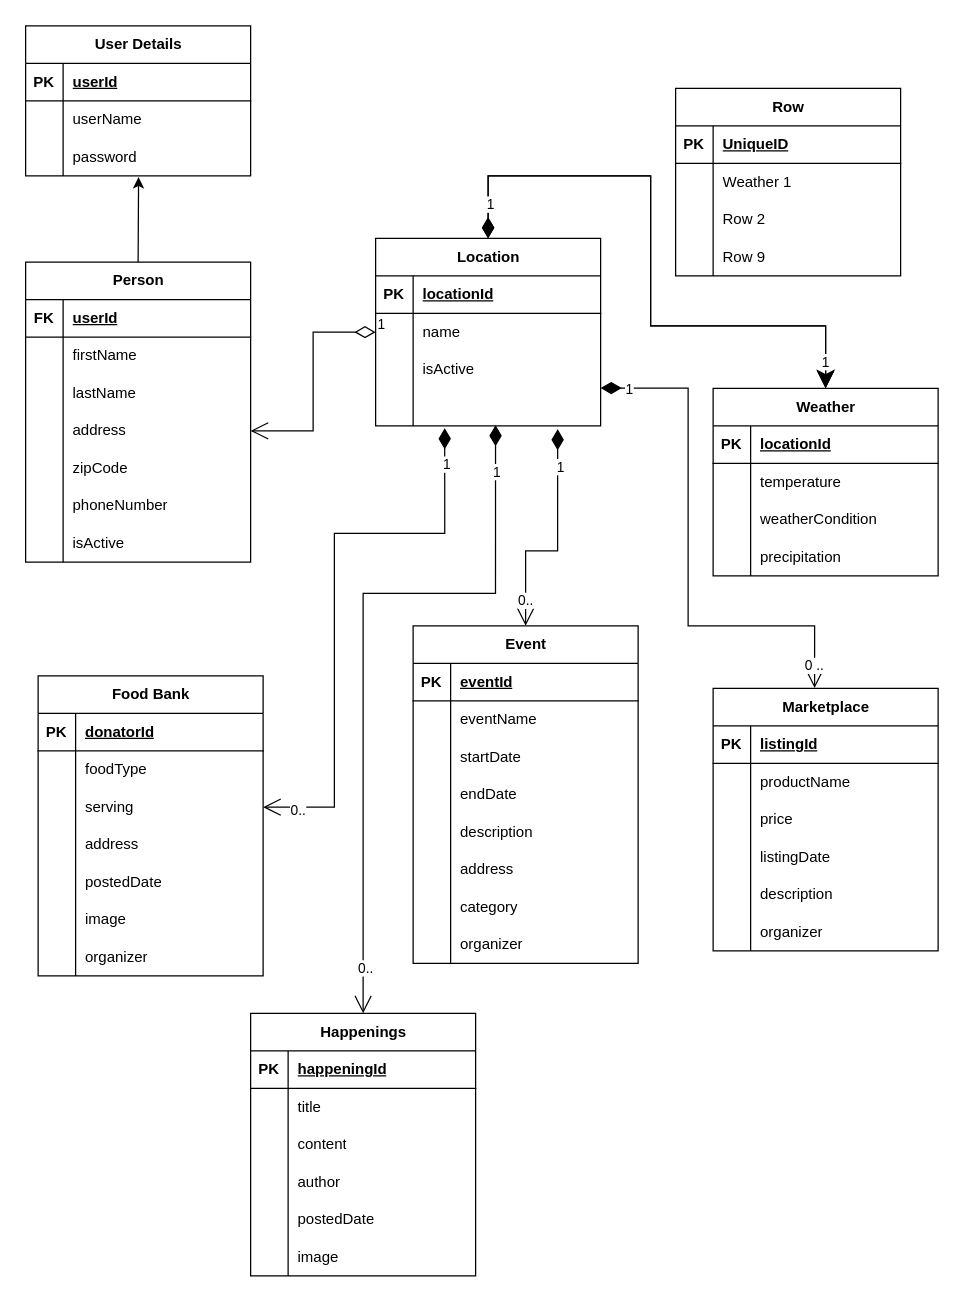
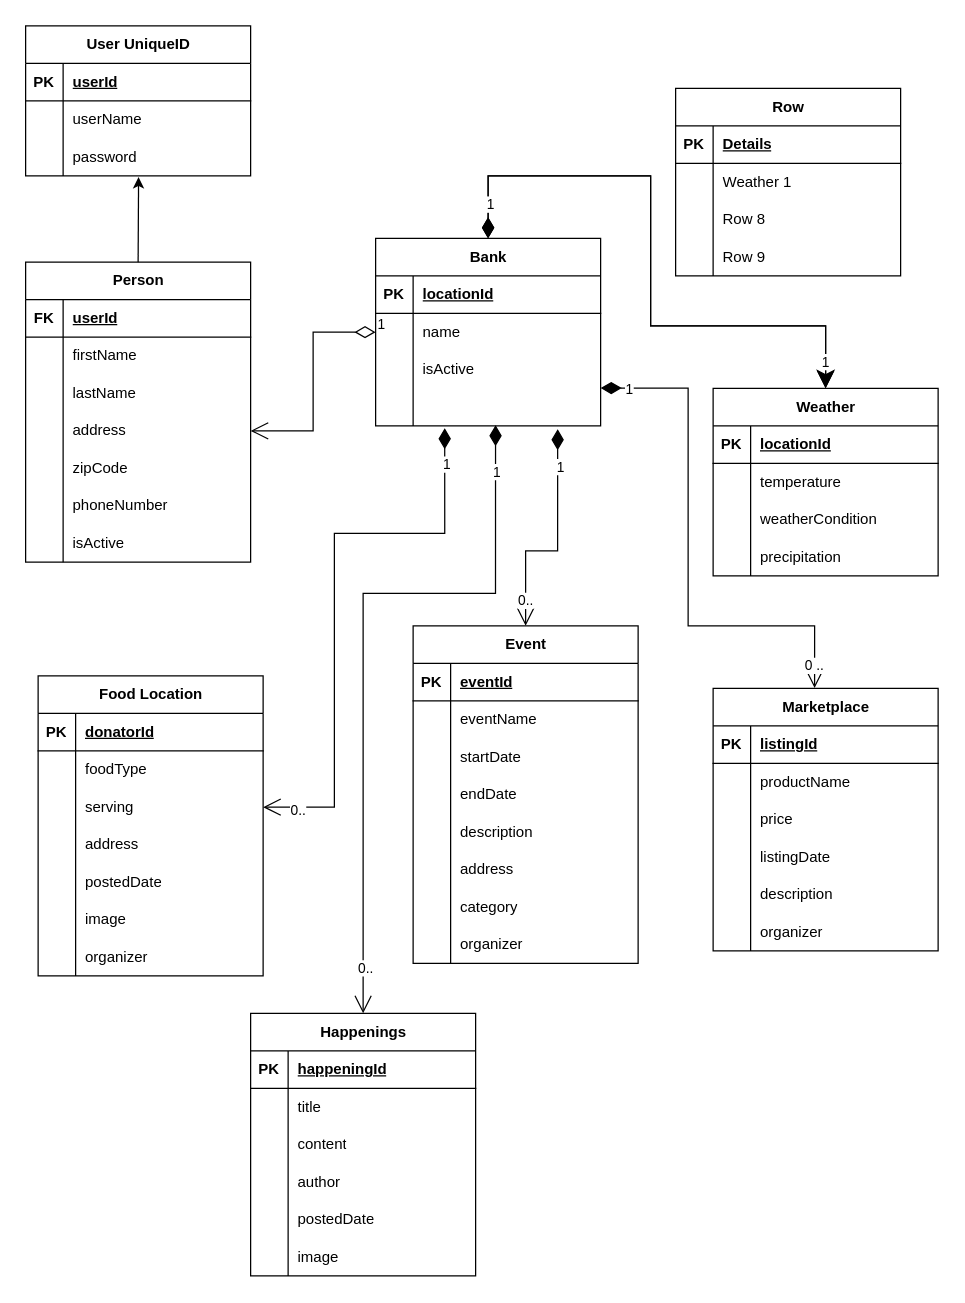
(139, 44) -> (139, 44)
(755, 144) -> (749, 144)
(742, 219) -> (742, 219)
(489, 257) -> (489, 257)
(151, 694) -> (151, 694)
